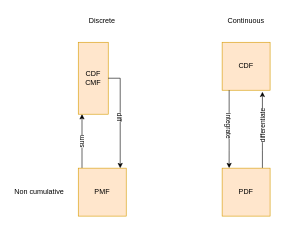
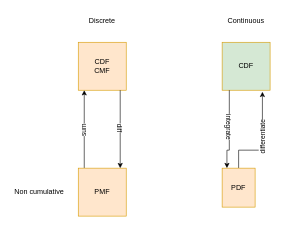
(246, 66) -> (246, 66)
(93, 78) -> (102, 66)
(246, 192) -> (239, 188)
